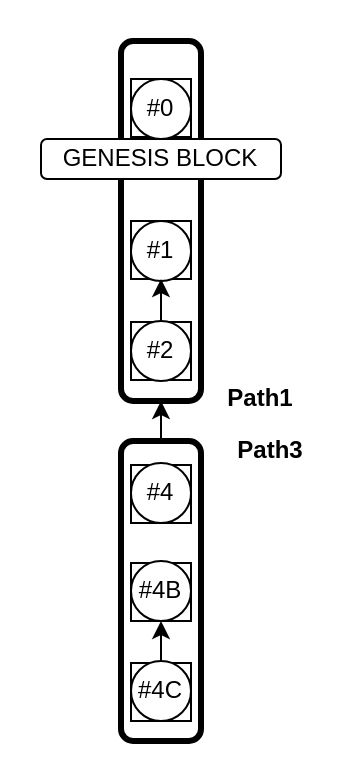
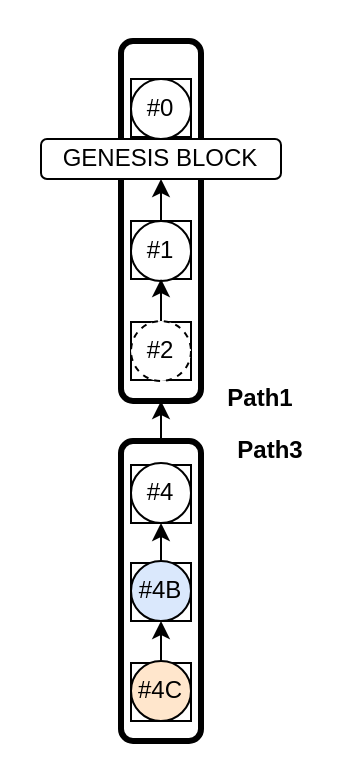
none -> (161, 207)
(161, 351) -> (161, 351)
none -> (161, 549)
(161, 591) -> (161, 591)
(161, 691) -> (161, 691)
